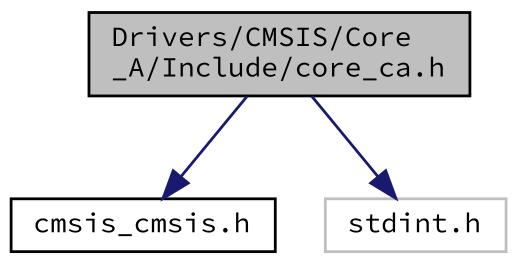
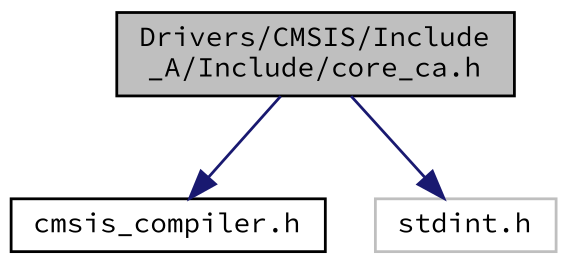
(279, 54) -> (316, 54)
(143, 225) -> (168, 225)
